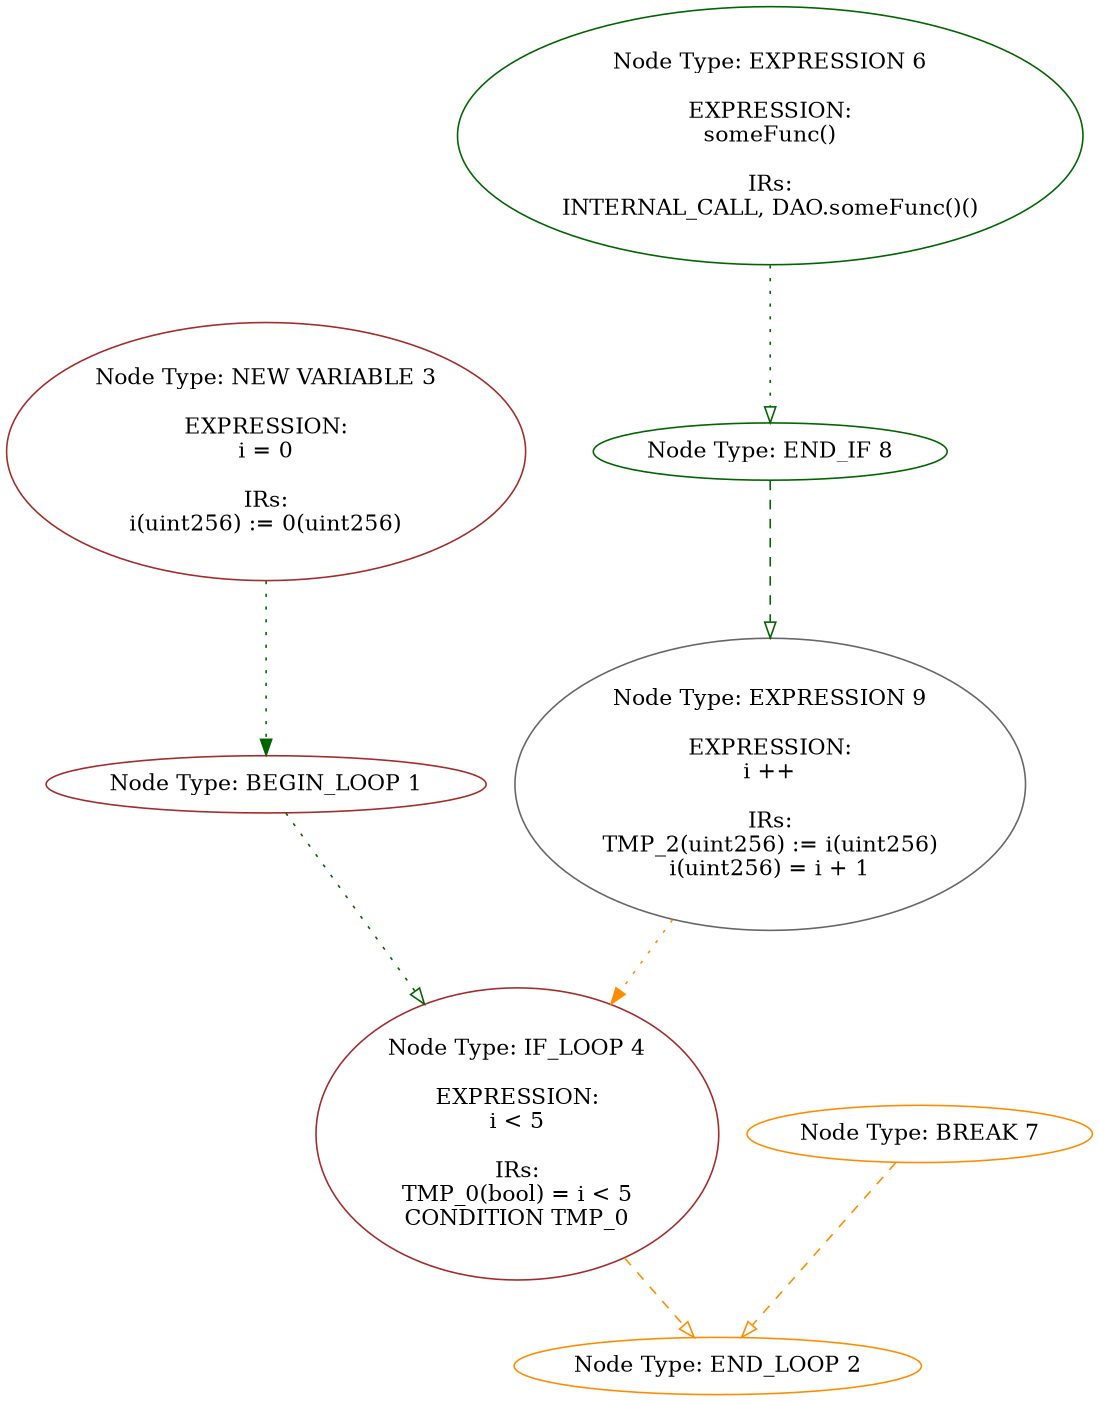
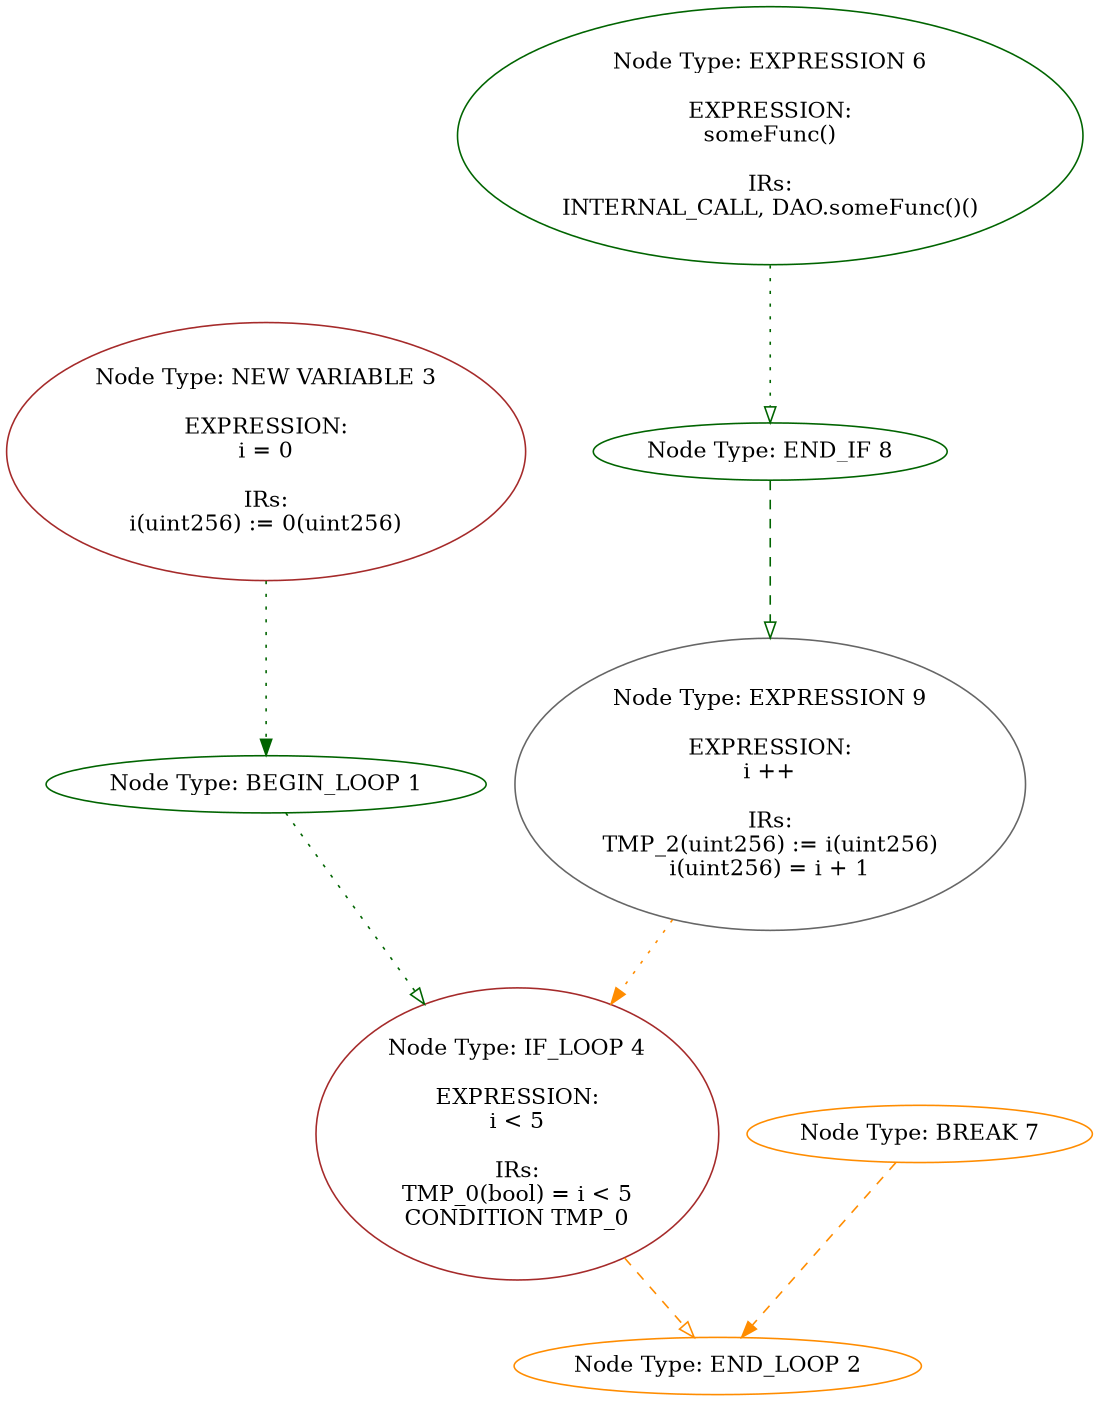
(266, 784) -> (266, 784)
(824, 1244) -> (824, 1244)
